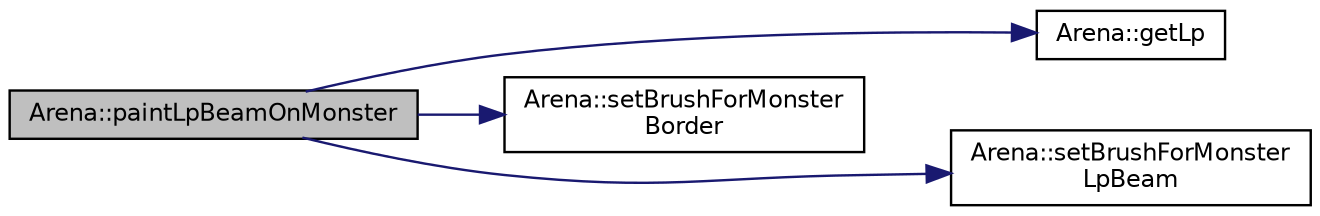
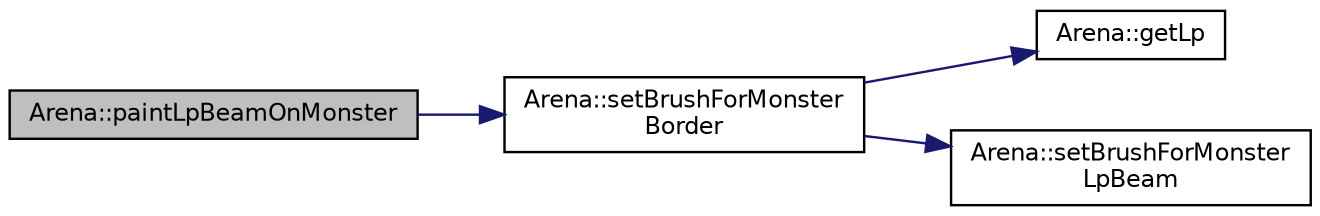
(656, 41) -> (938, 69)
(612, 182) -> (895, 140)
